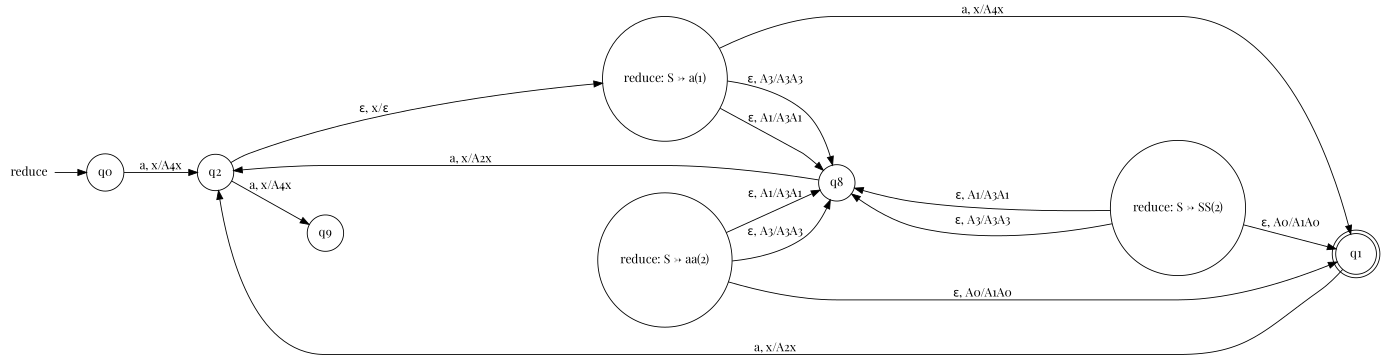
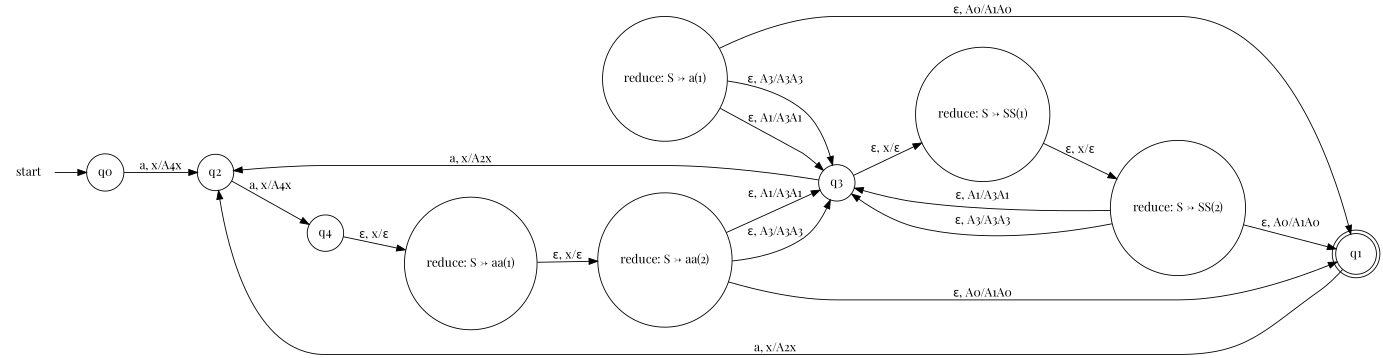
(983, 10) -> (983, 10)
(409, 110) -> none
none -> (983, 114)
(29, 172) -> (29, 172)
(837, 183) -> (837, 183)
(325, 233) -> (325, 233)
none -> (471, 263)
